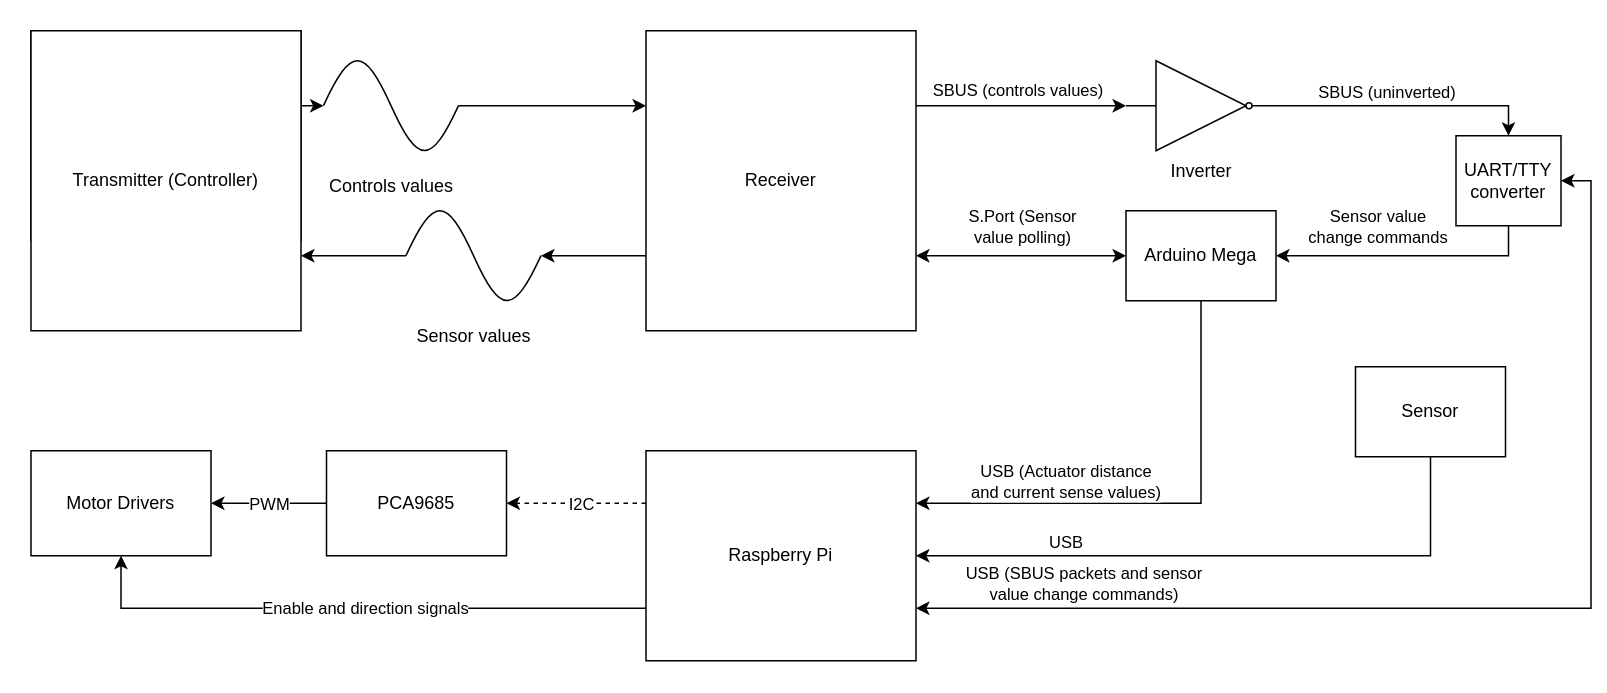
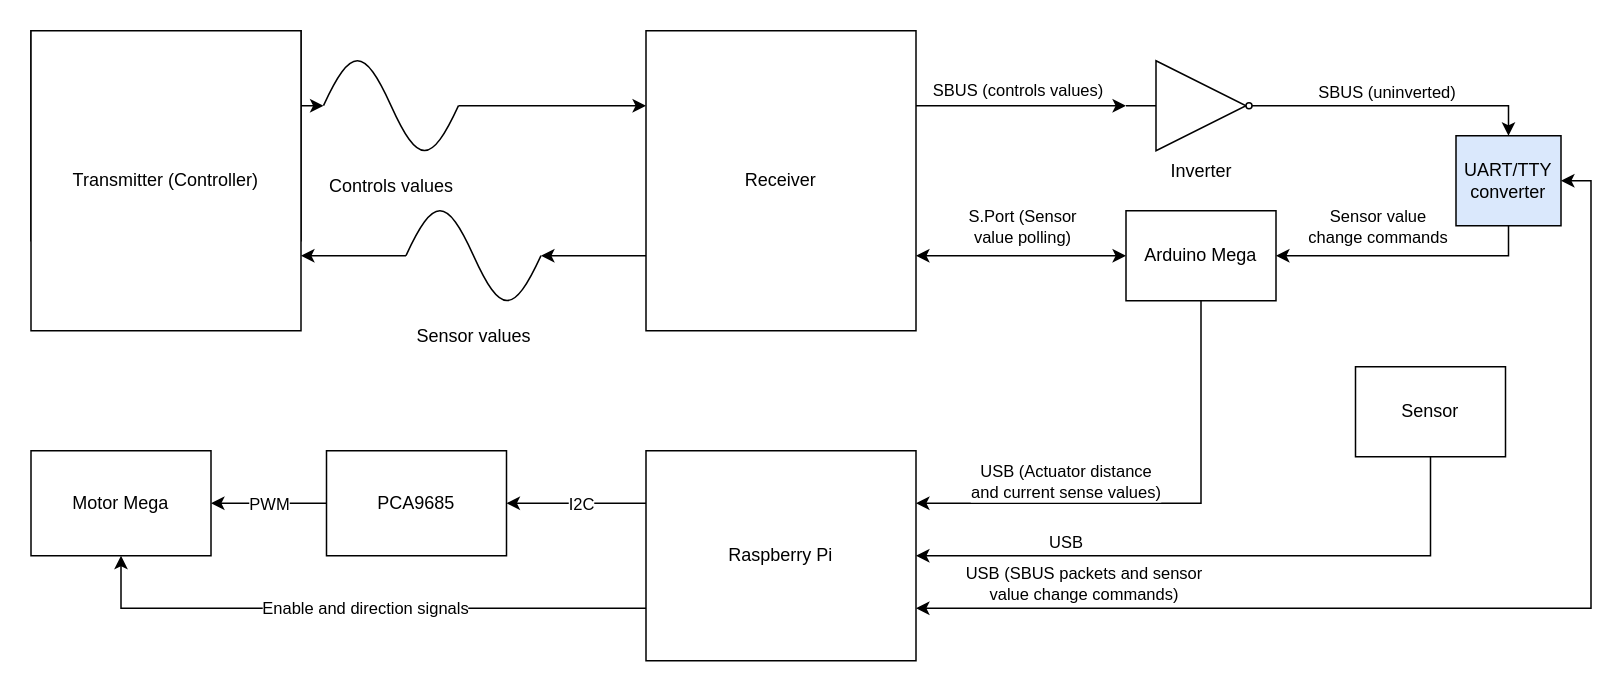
(1508, 181) -> (1508, 181)
(121, 503) -> (121, 503)
(545, 503) -> (545, 503)
